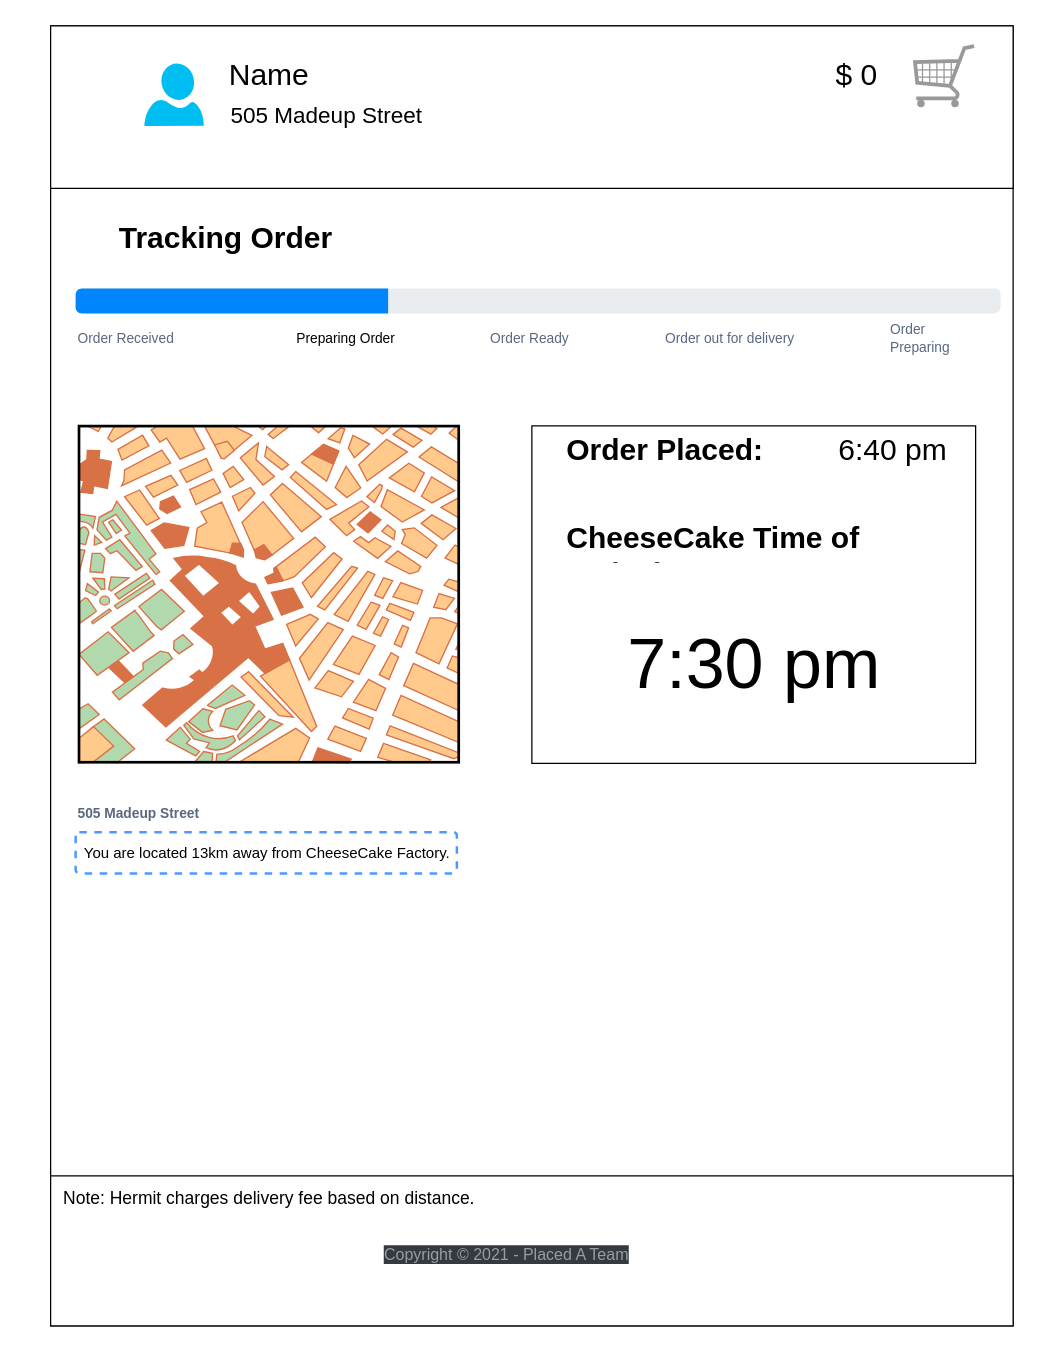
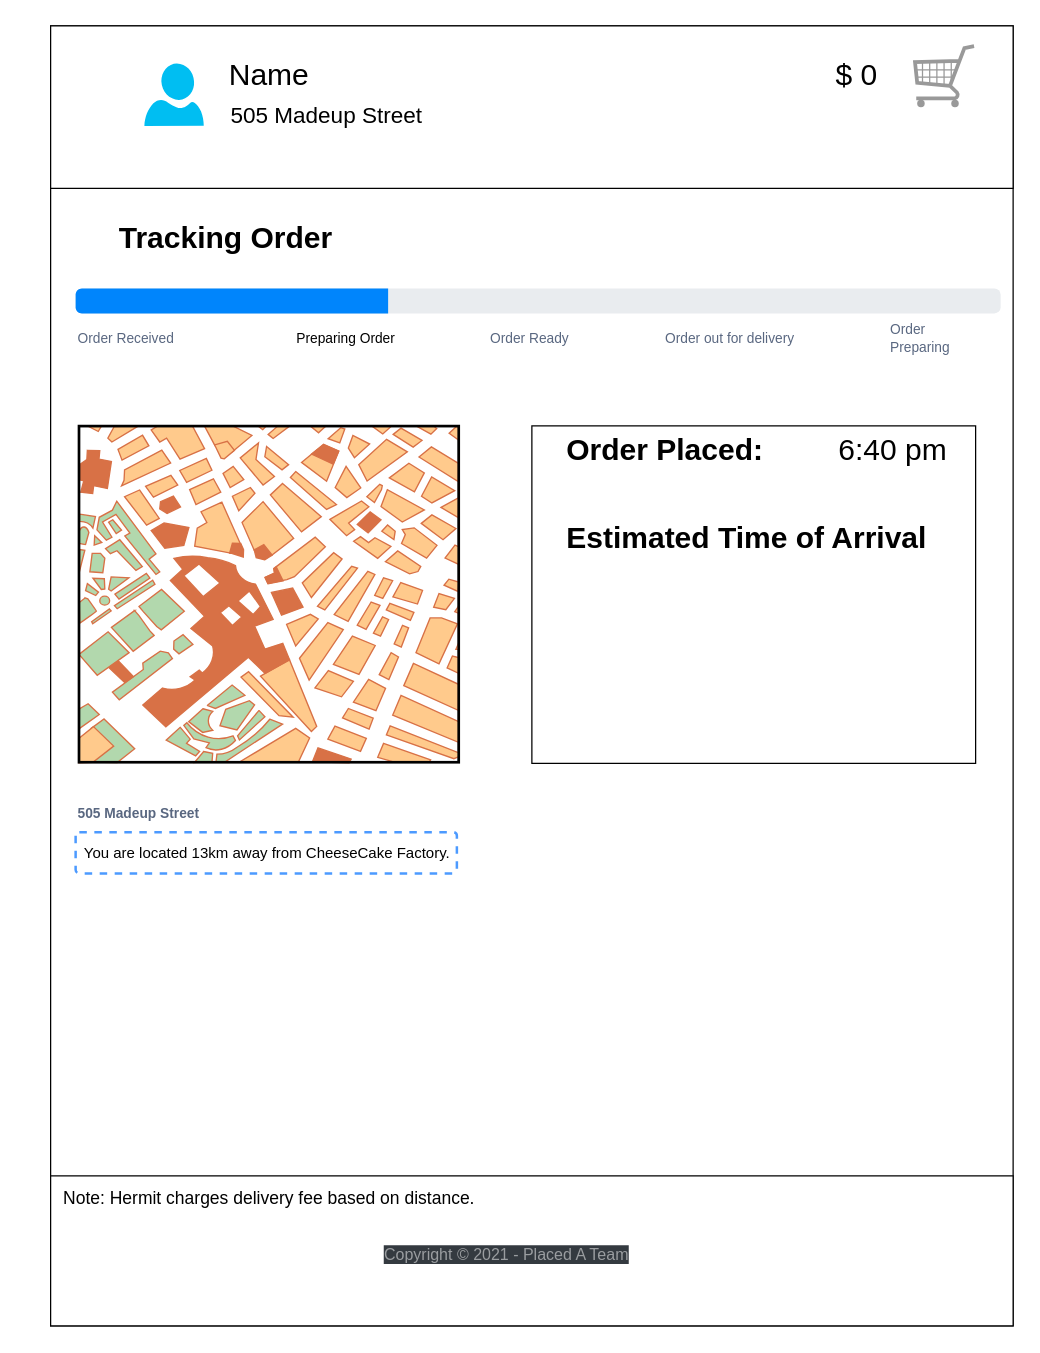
(664, 510) -> (658, 510)
(754, 663) -> none
